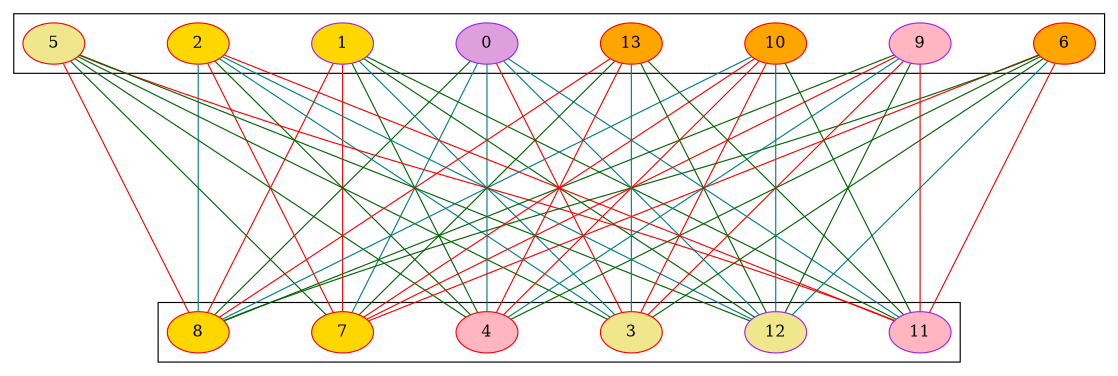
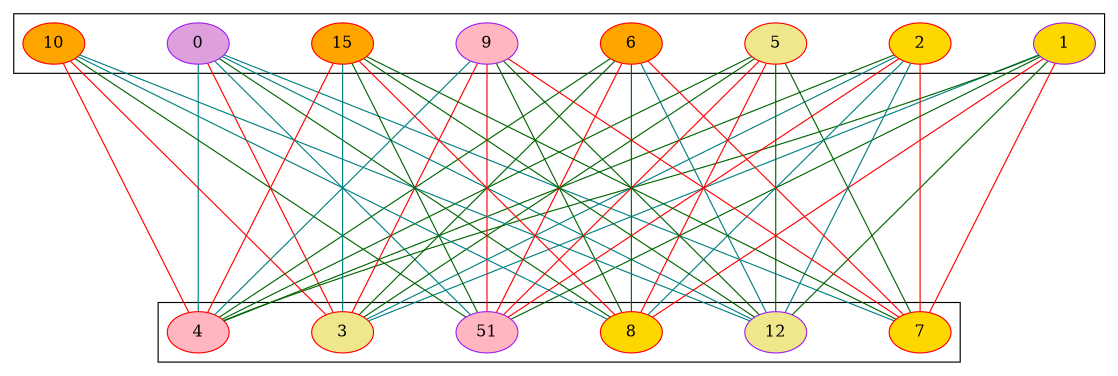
(631, 44) -> (343, 44)
(618, 149) -> none
(920, 332) -> (487, 332)
